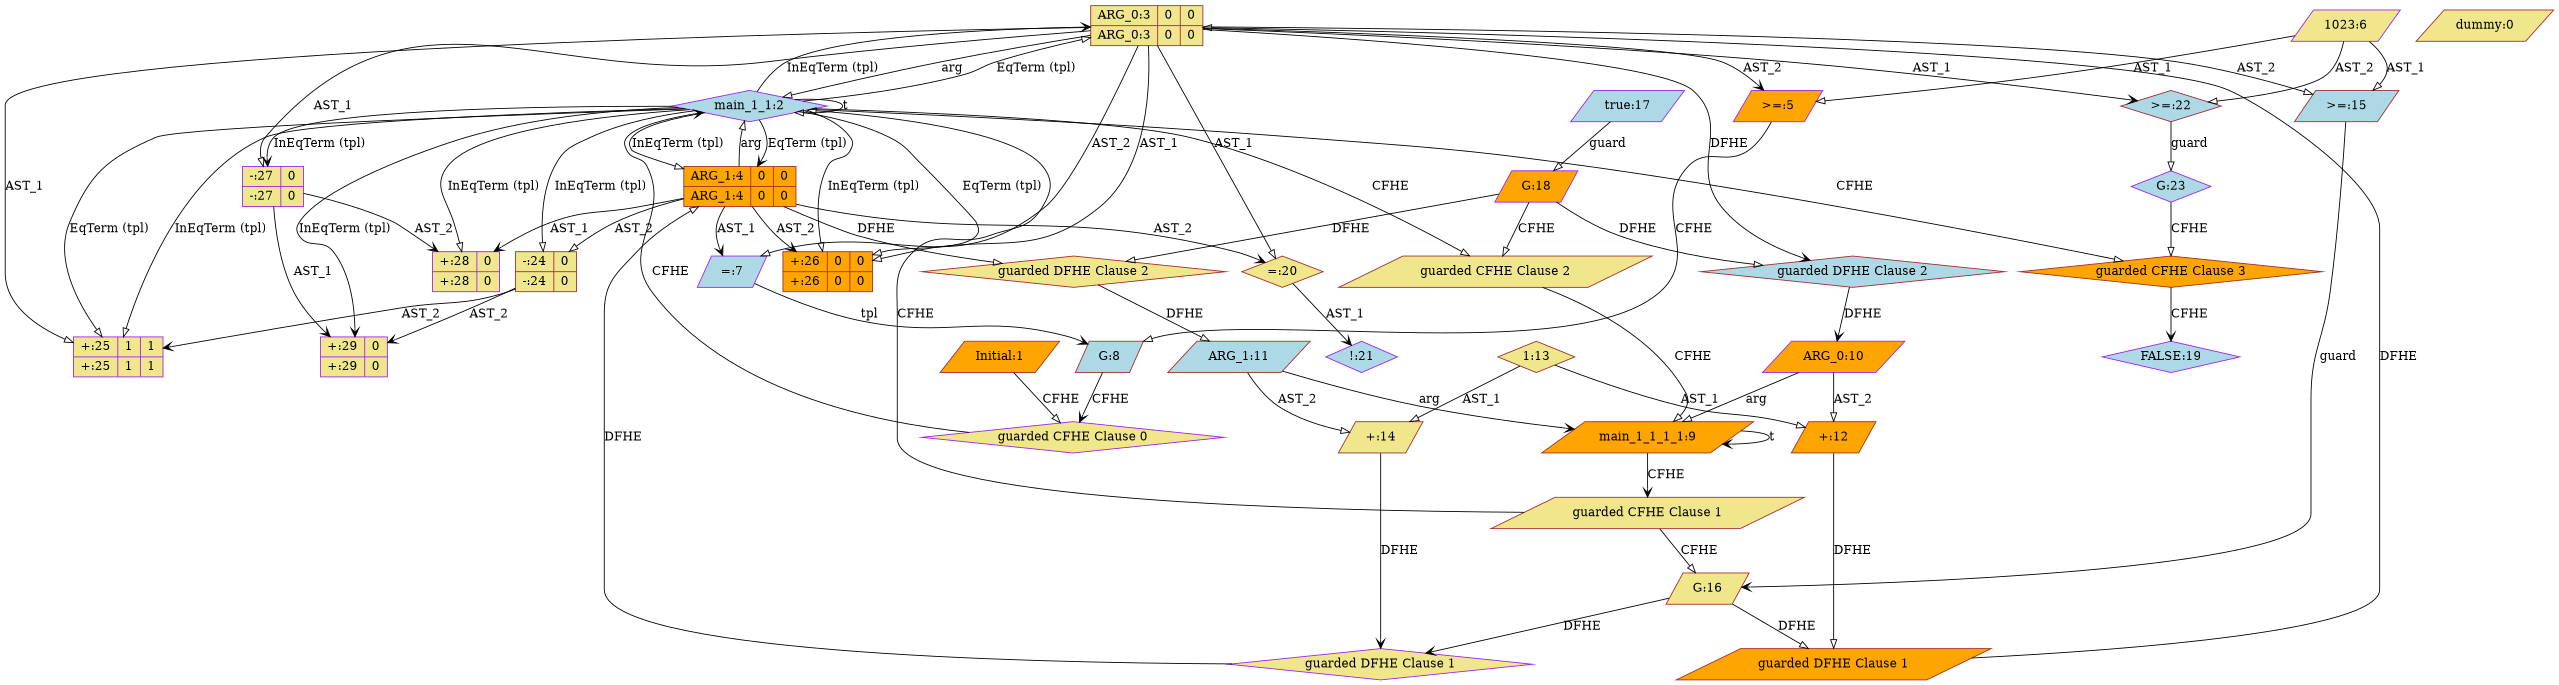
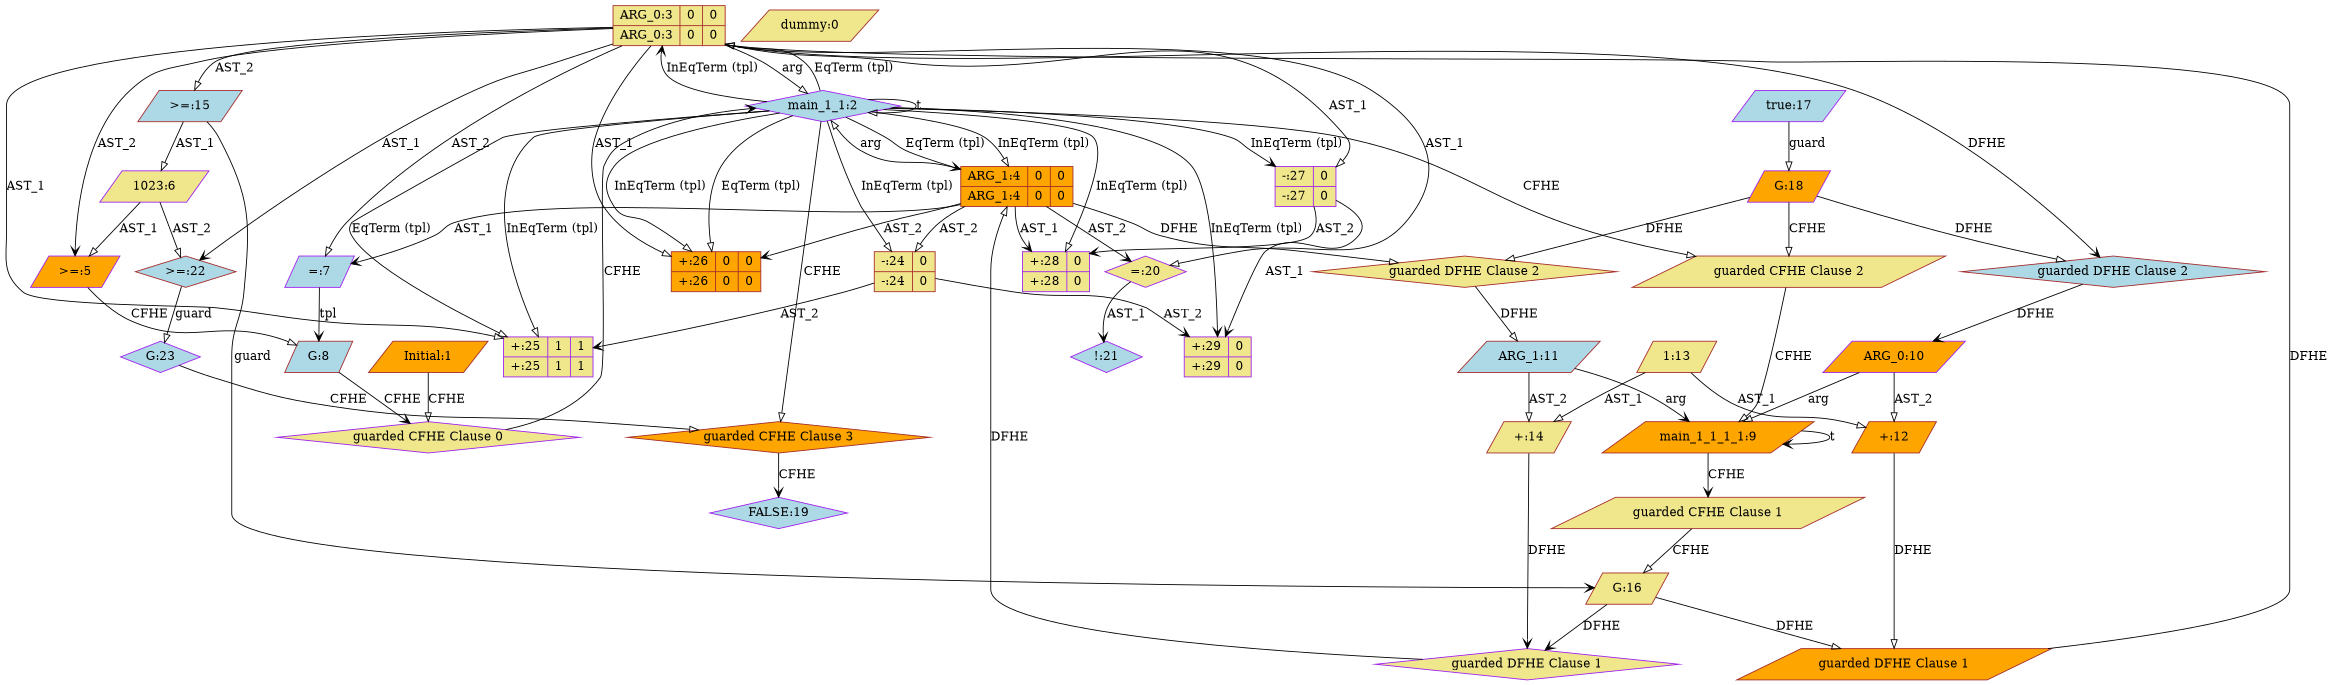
(2385, 61) -> (174, 142)
(1282, 272) -> (1146, 272)
(1536, 357) -> (1677, 357)
(906, 448) -> none
